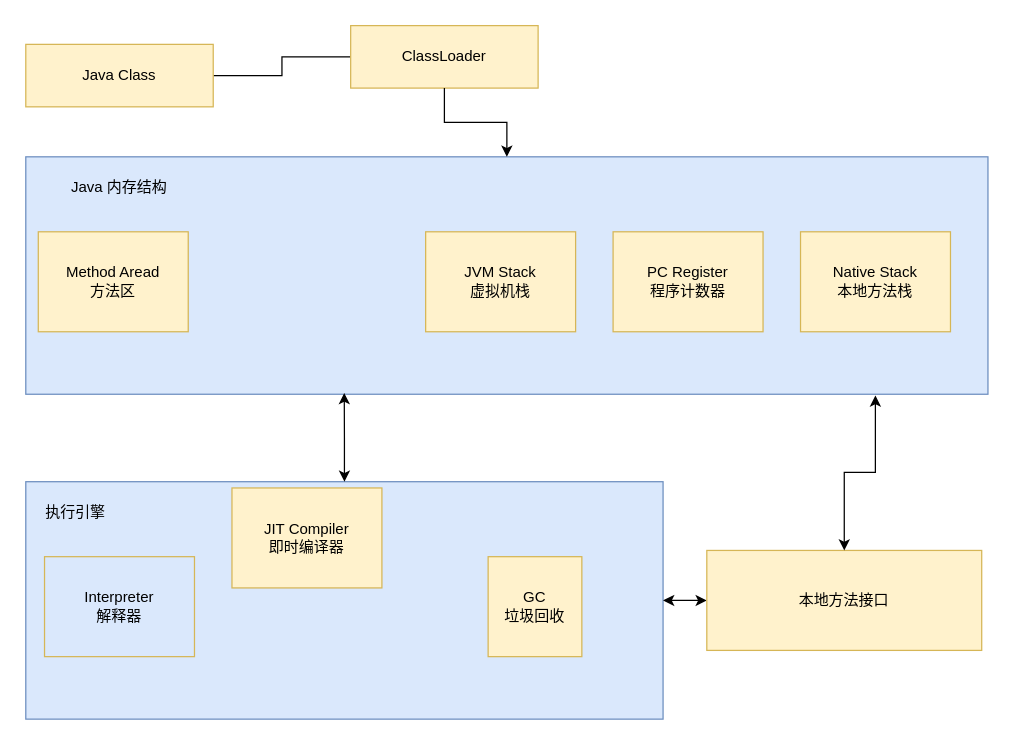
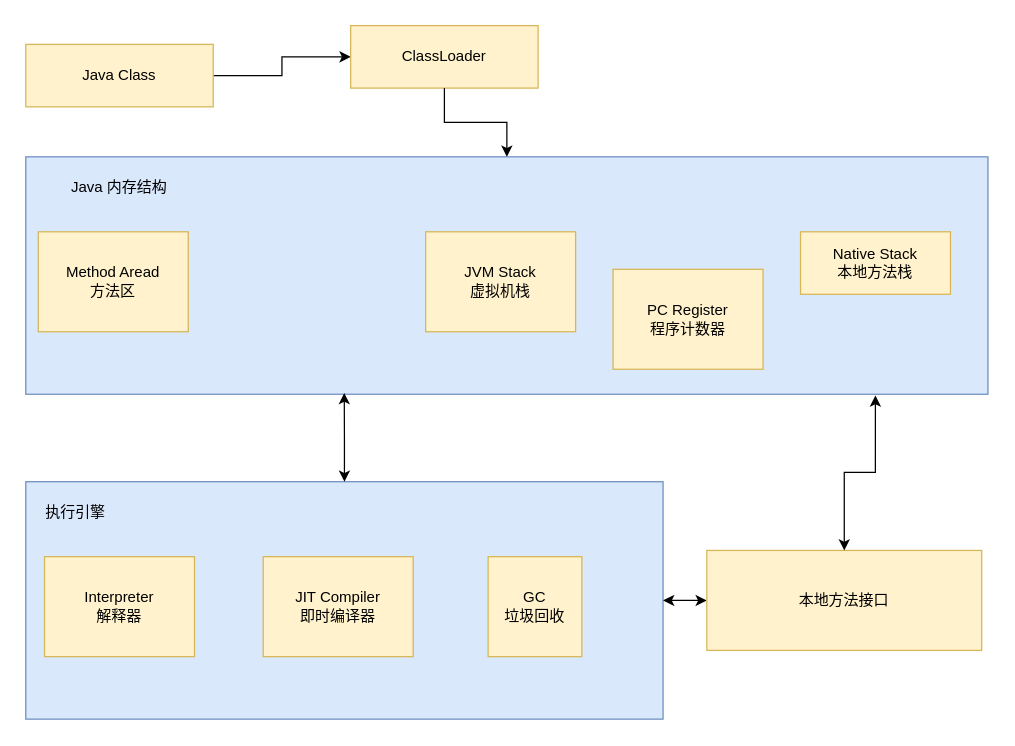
(344, 57) -> (341, 57)
(688, 282) -> (688, 319)
(876, 282) -> (876, 263)
(307, 538) -> (338, 607)
(119, 607) -> (119, 607)
